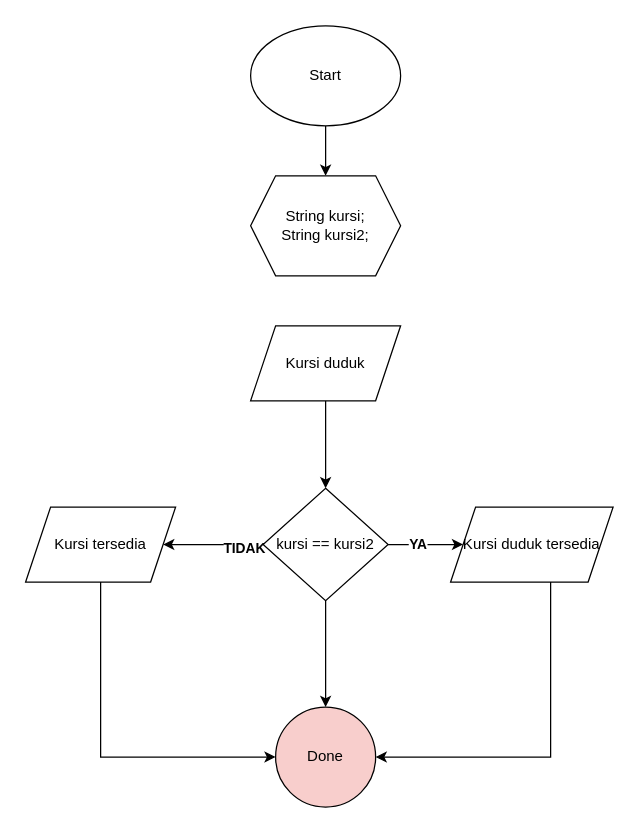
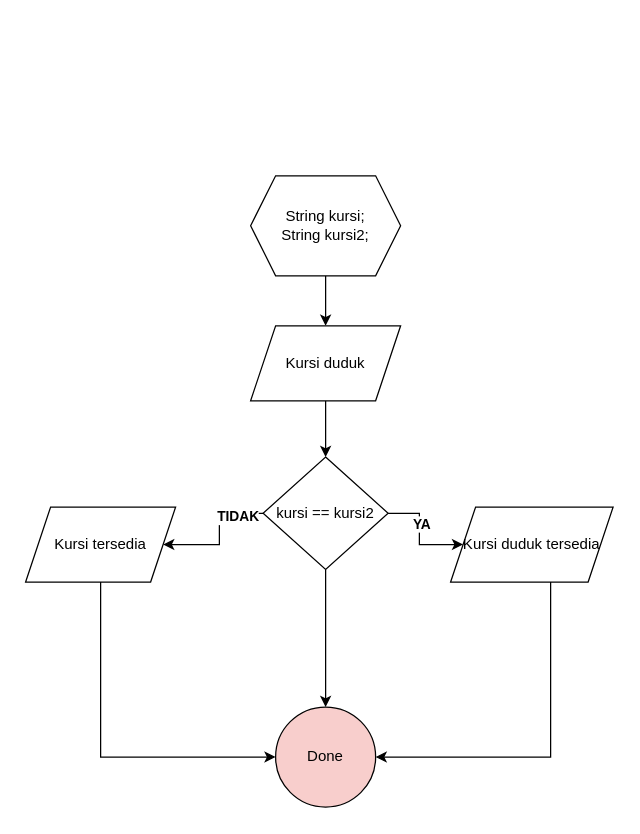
(326, 76) -> none
(326, 147) -> none
none -> (326, 297)
(326, 544) -> (326, 513)
